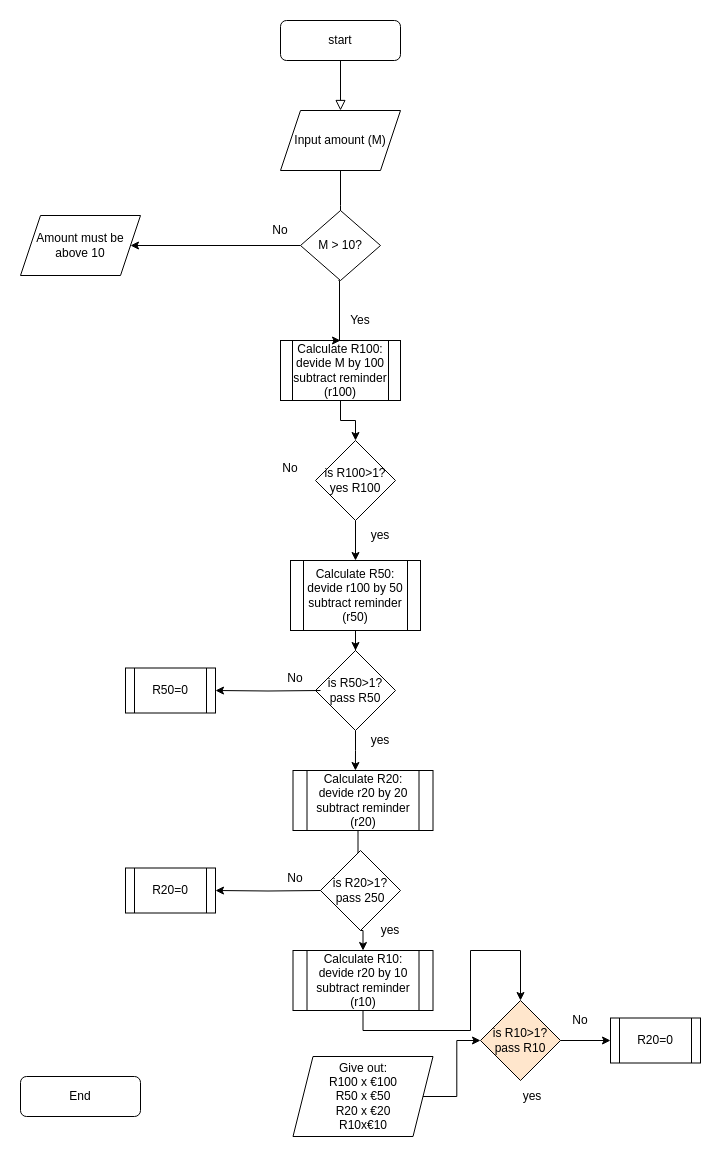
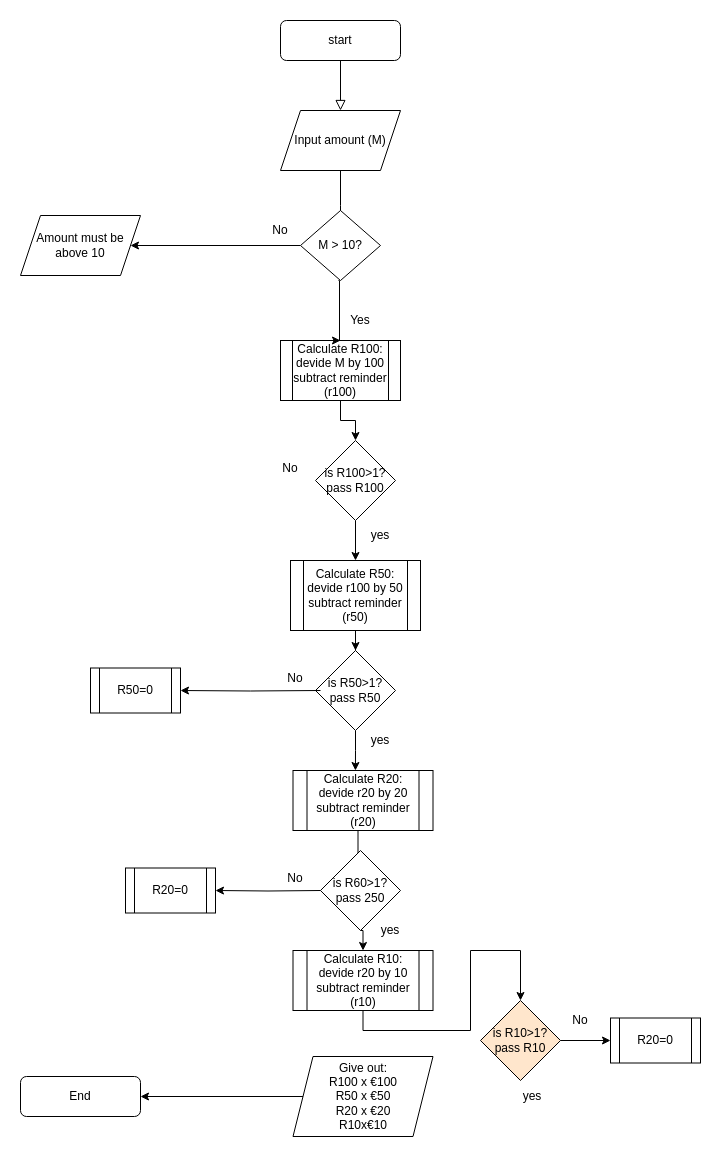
(356, 481) -> (356, 481)
(171, 691) -> (136, 691)
(361, 891) -> (361, 891)
(457, 1078) -> (225, 1097)
